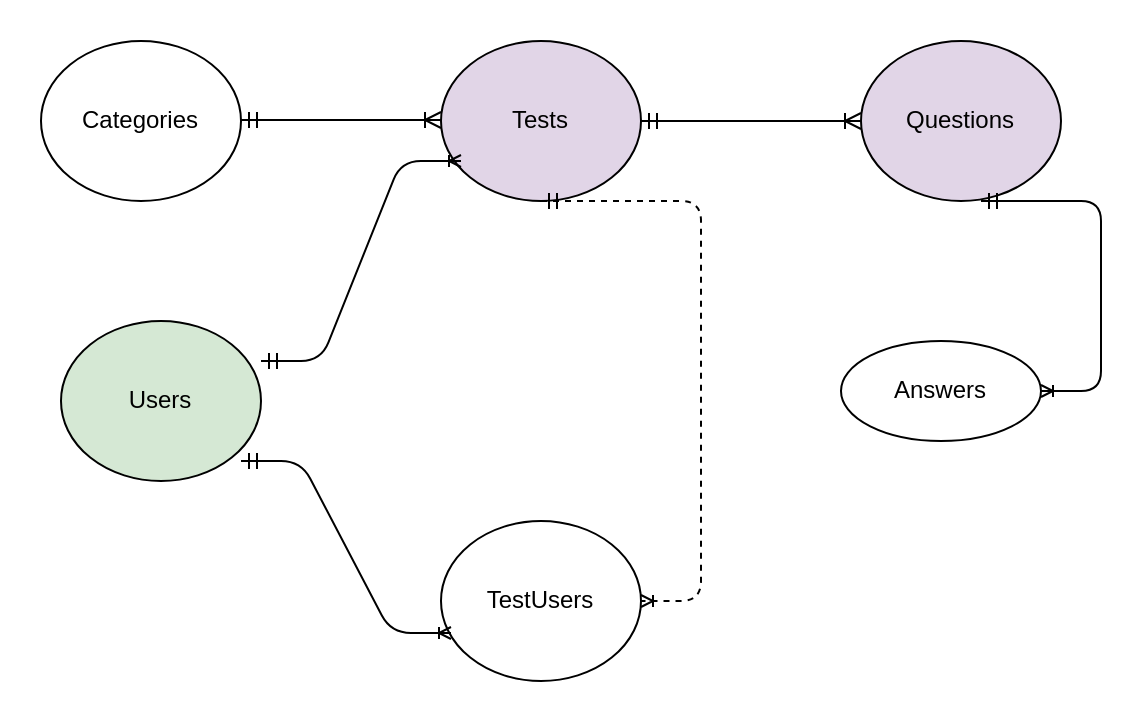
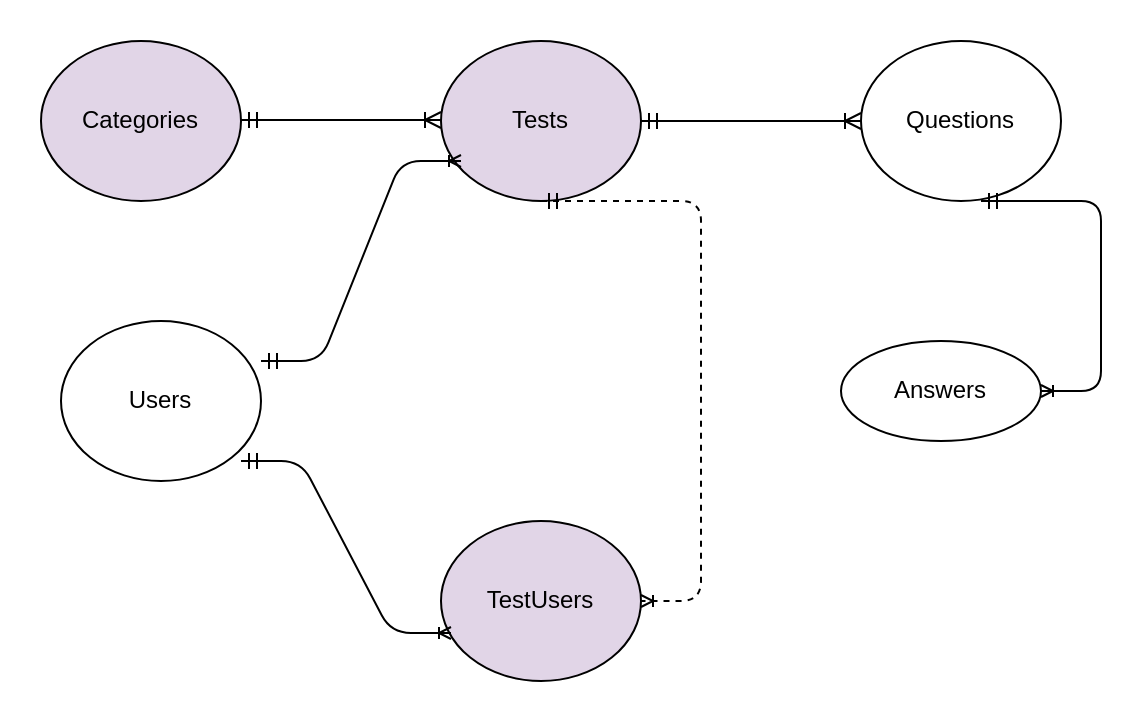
(141, 121) -> (141, 121)
(961, 121) -> (961, 121)
(161, 401) -> (161, 401)
(541, 601) -> (541, 601)
